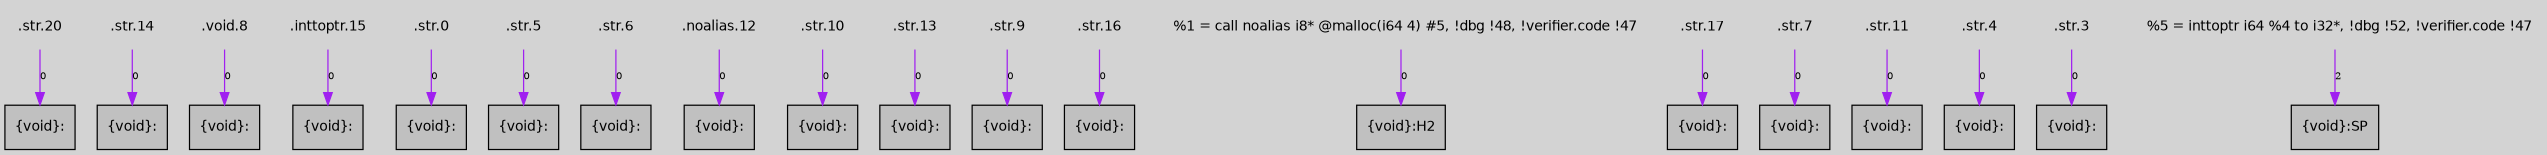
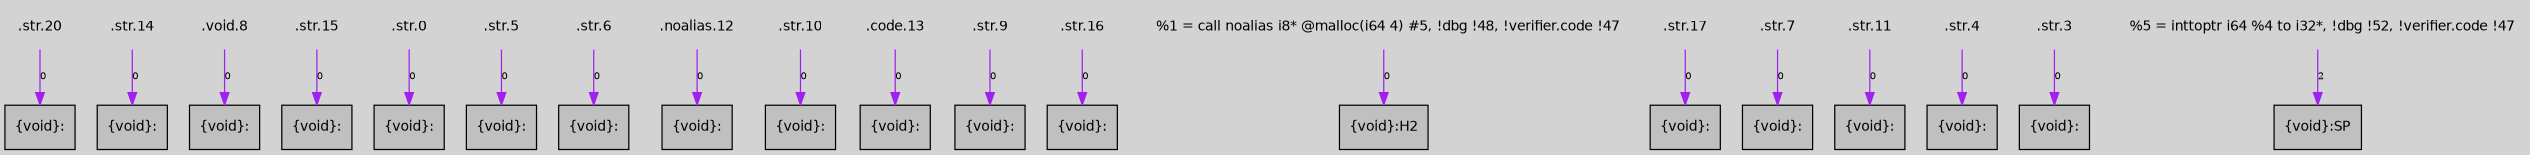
(328, 27) -> (317, 27)
(915, 27) -> (895, 27)
